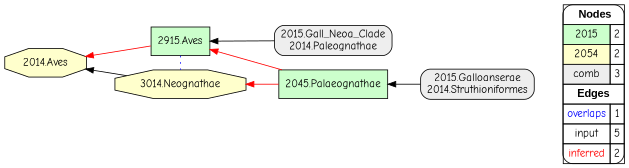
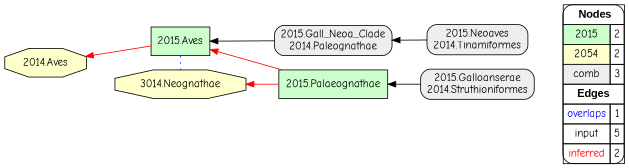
none -> (477, 40)
(180, 41) -> (180, 41)
(110, 73) -> none
(333, 84) -> (333, 84)
